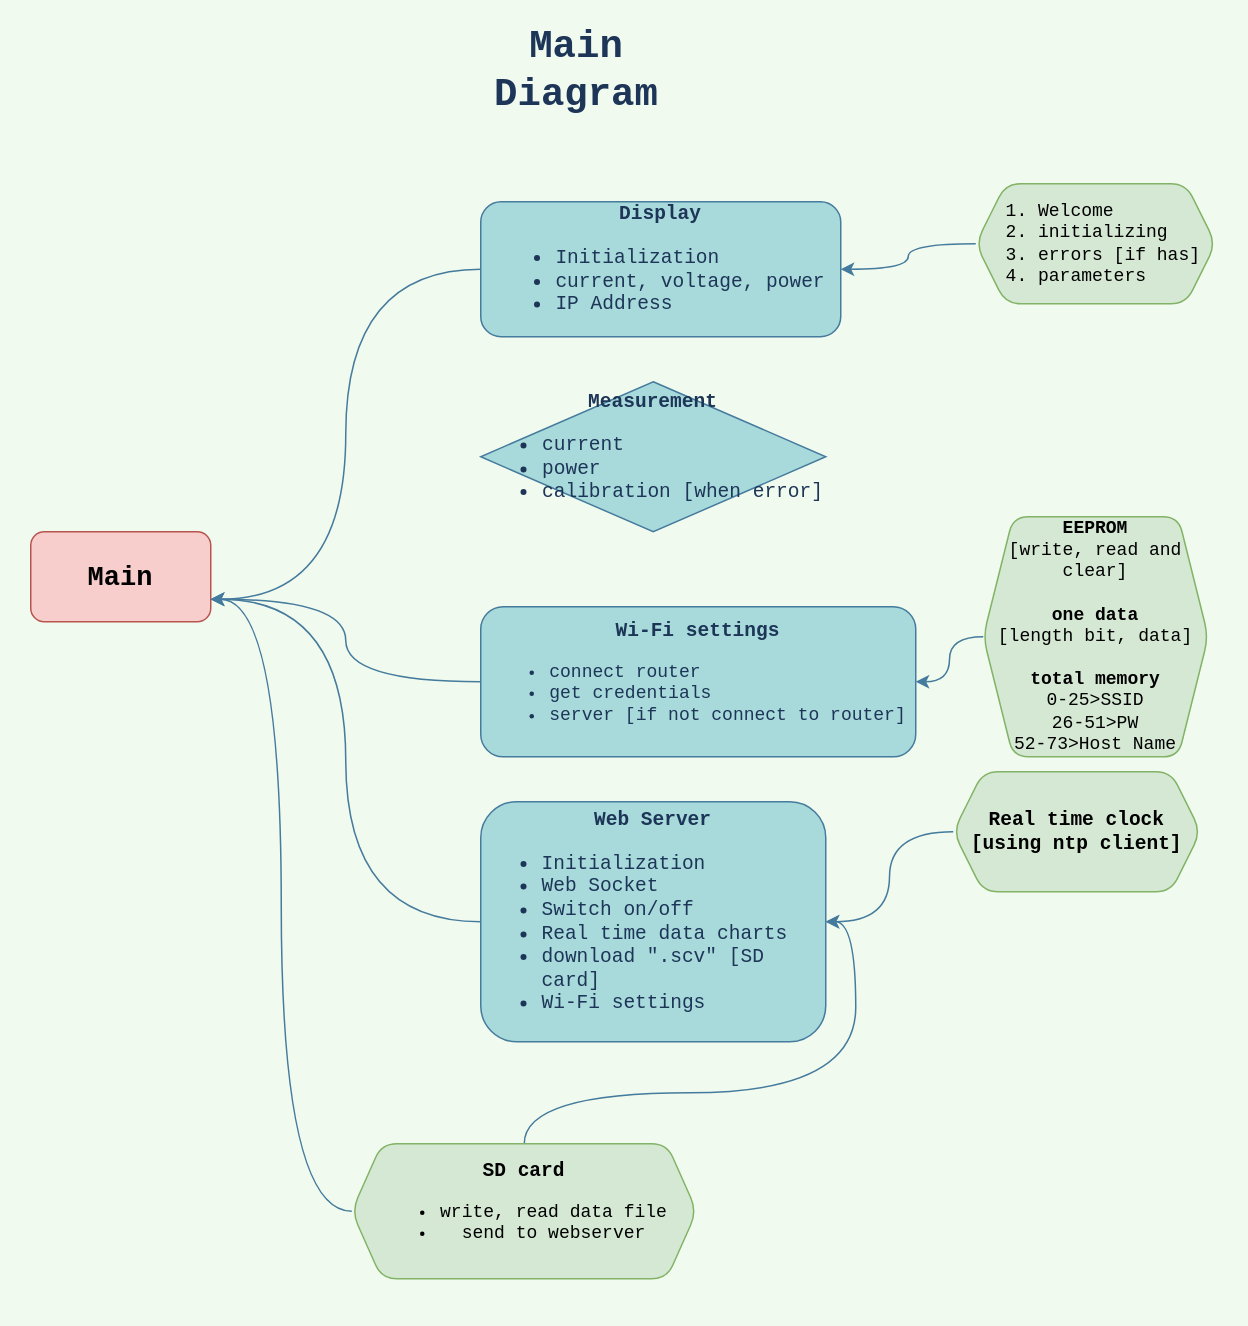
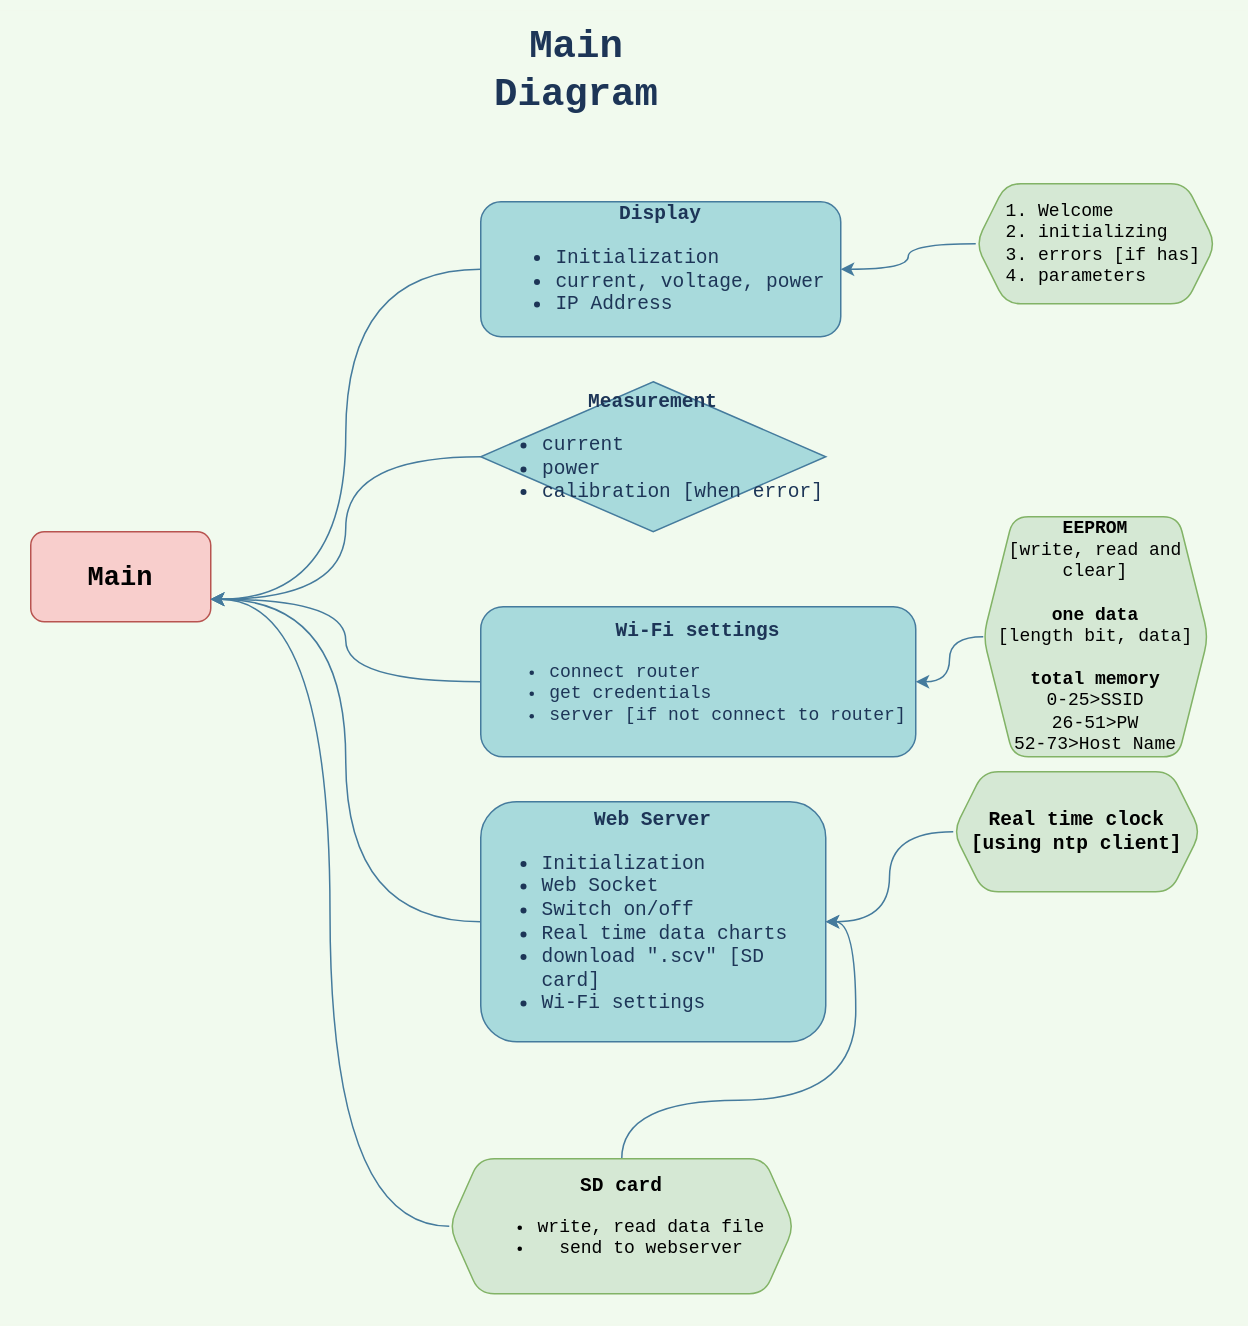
none -> (350, 505)
(524, 1211) -> (622, 1226)
